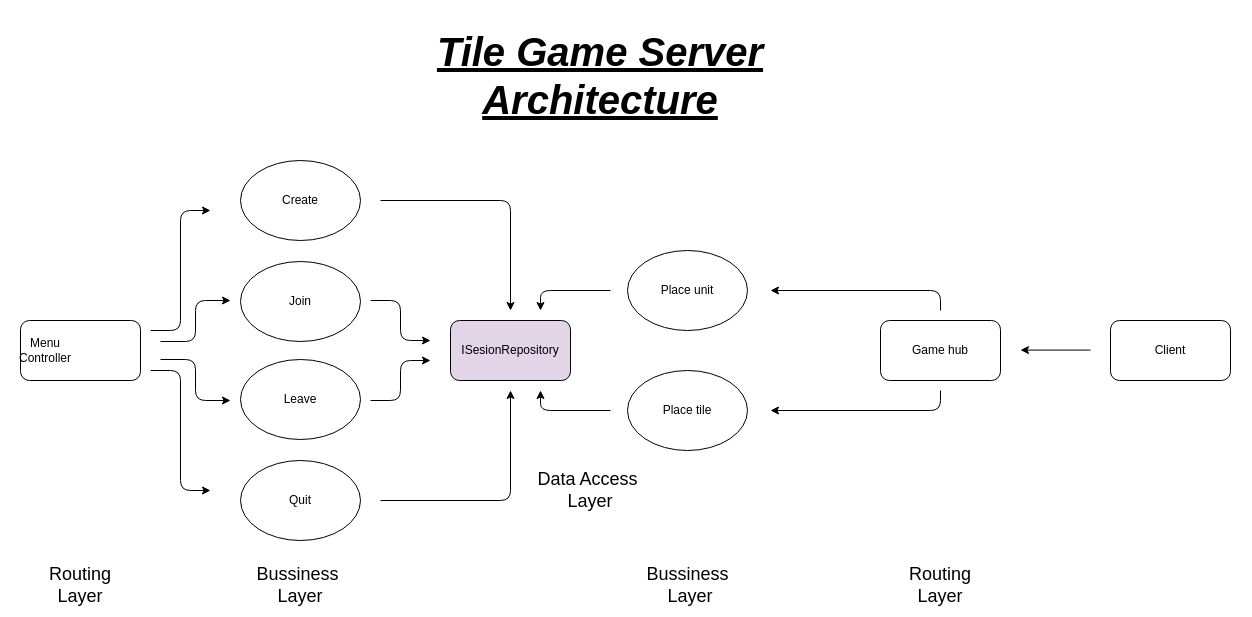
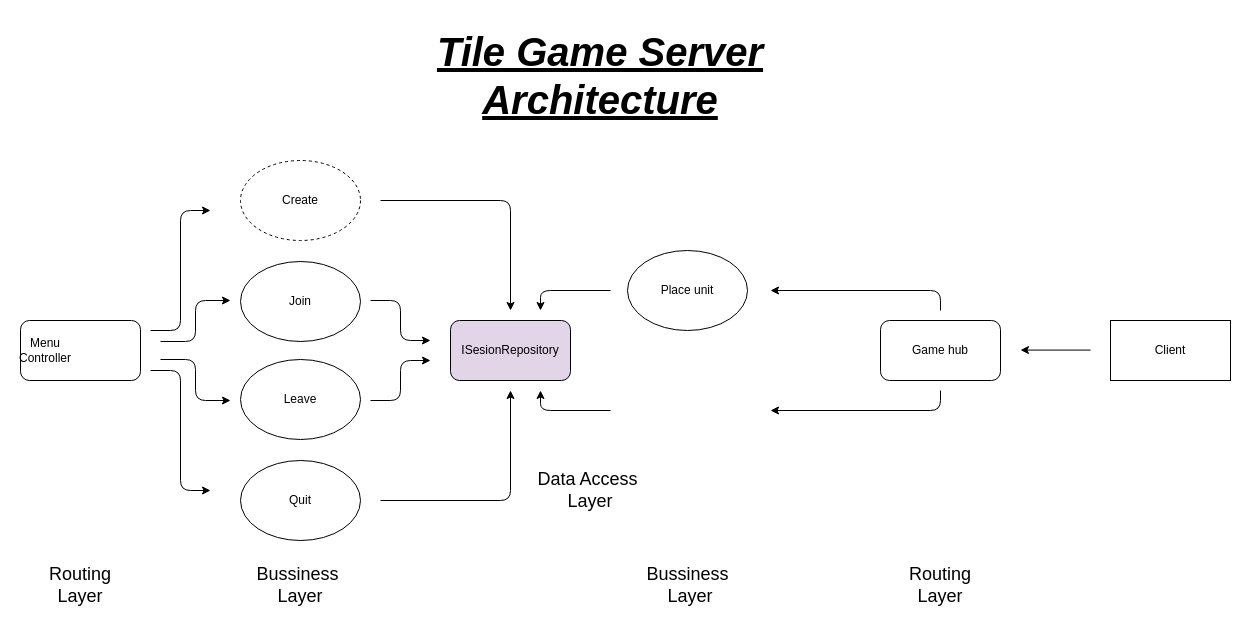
(301, 201) -> (301, 201)
(1171, 351) -> (1171, 351)
(688, 411) -> none
